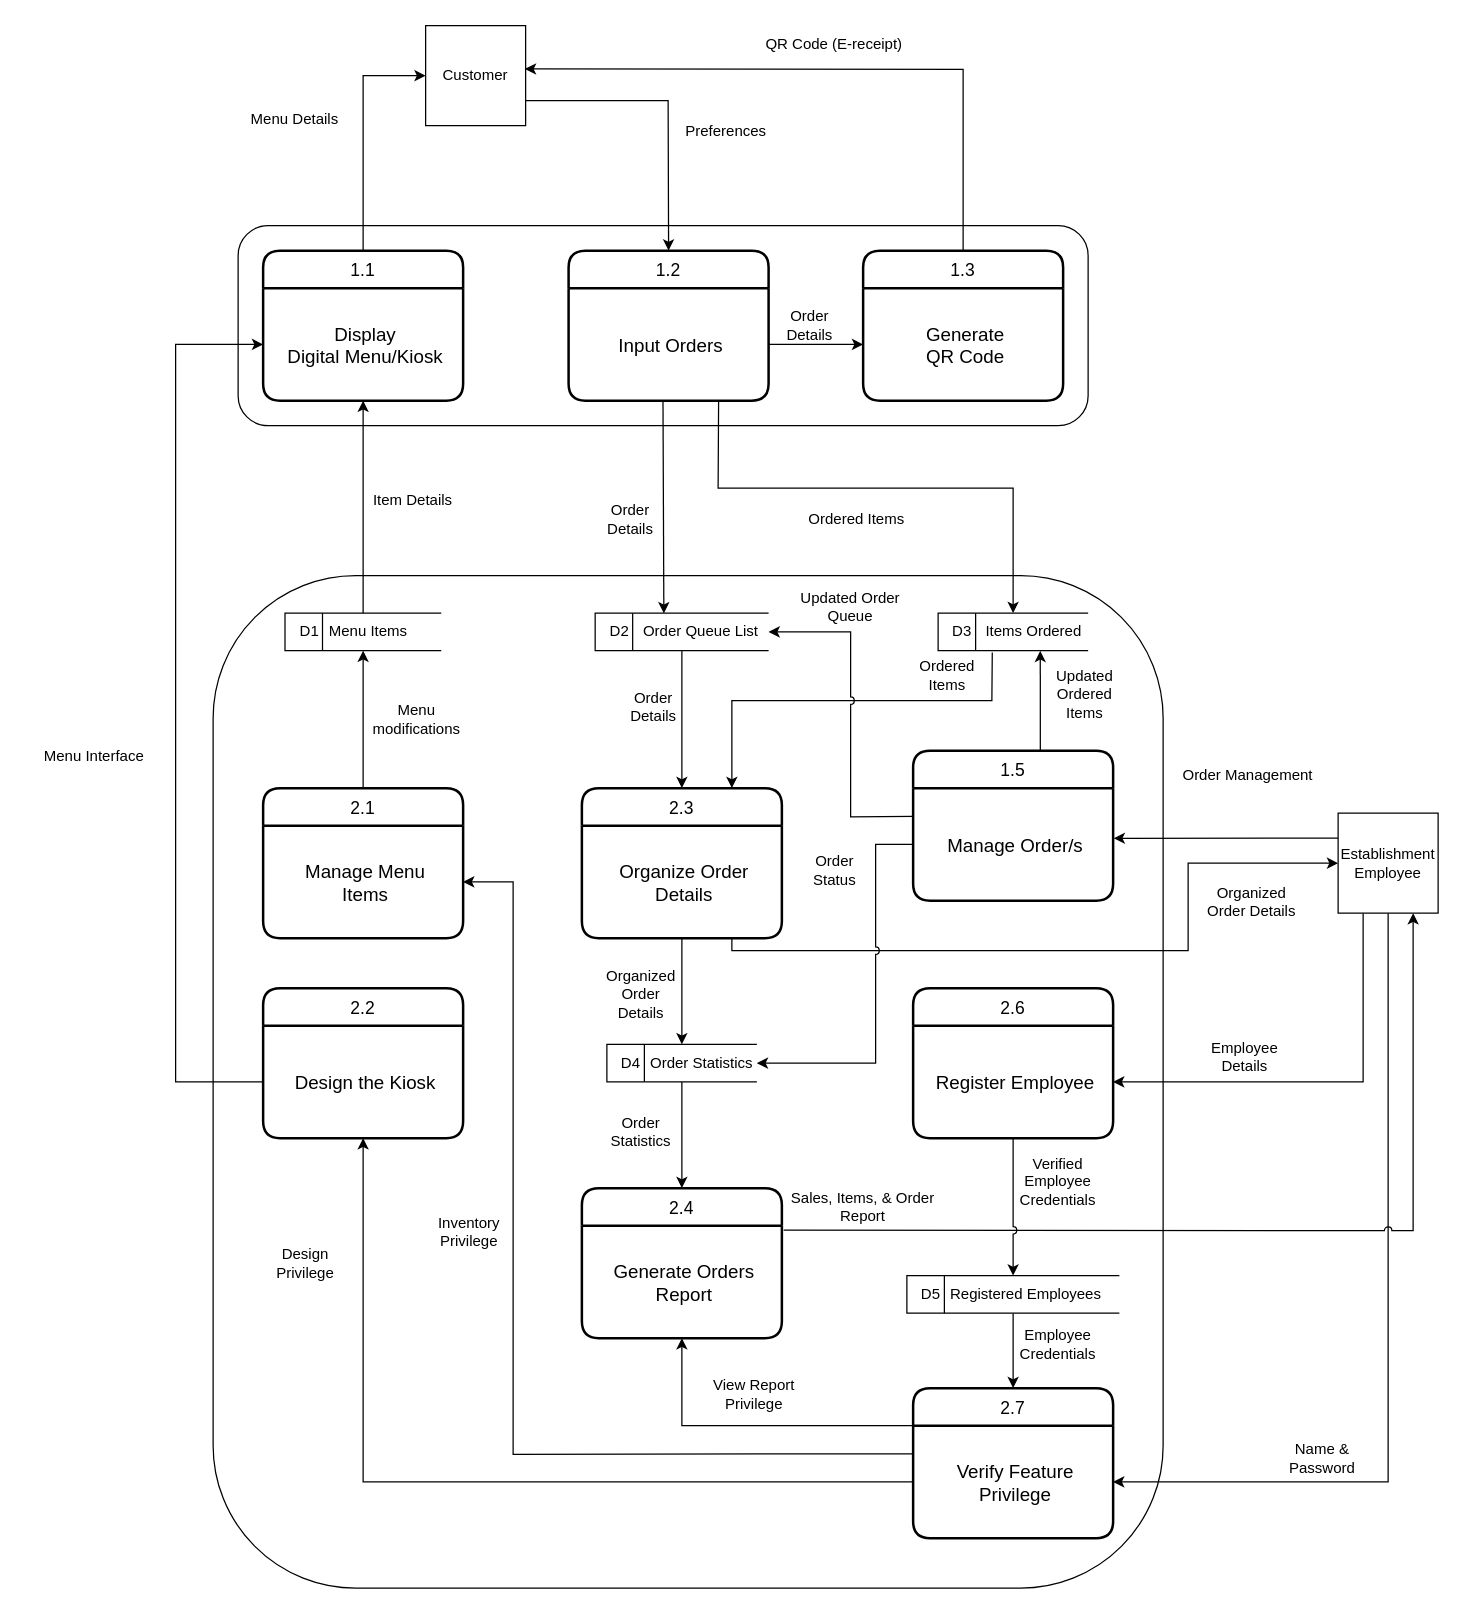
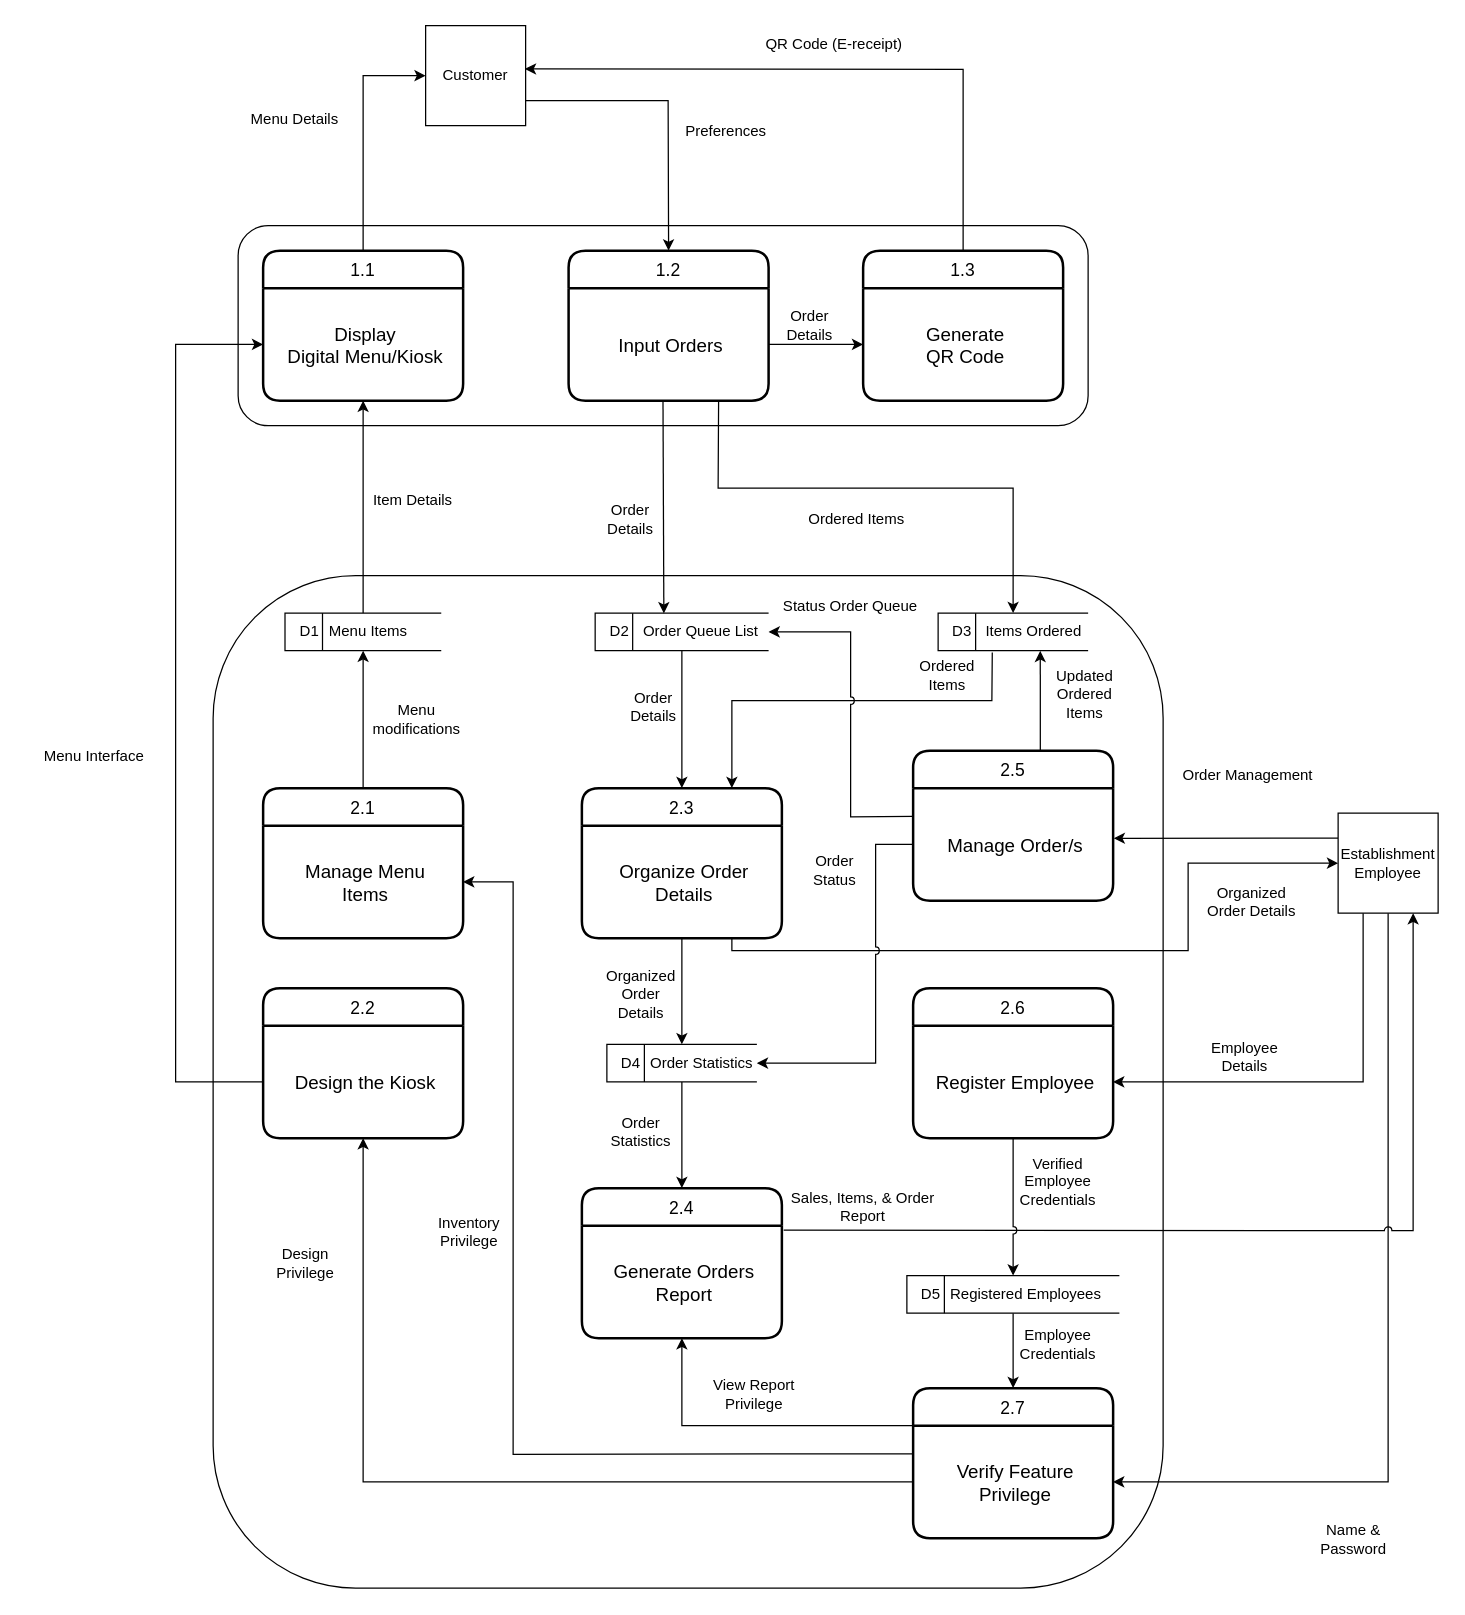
(851, 607) -> (851, 607)
(1013, 770) -> (1013, 770)
(1323, 1458) -> (1354, 1539)
